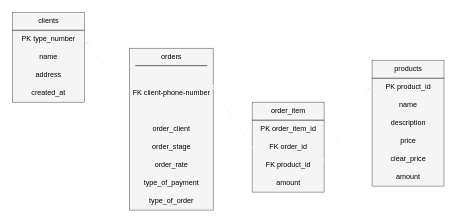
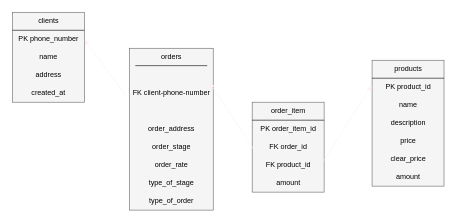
(49, 39) -> (49, 39)
(172, 129) -> (172, 129)
(172, 183) -> (172, 183)
